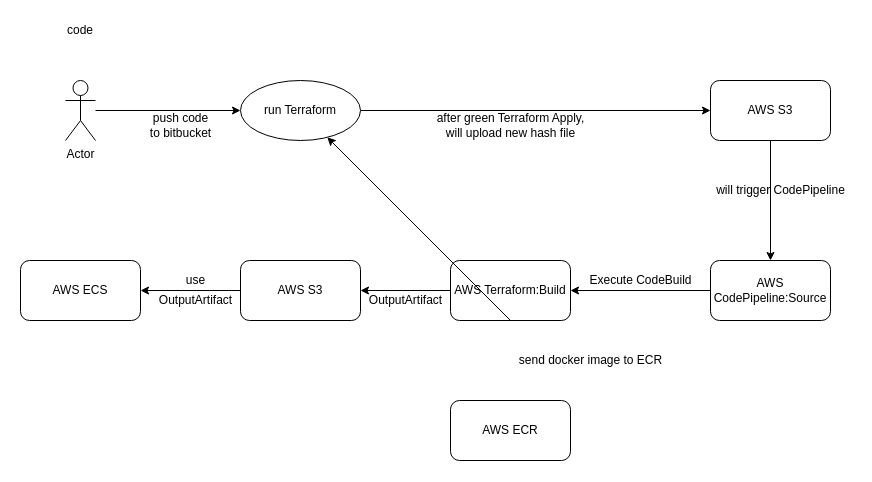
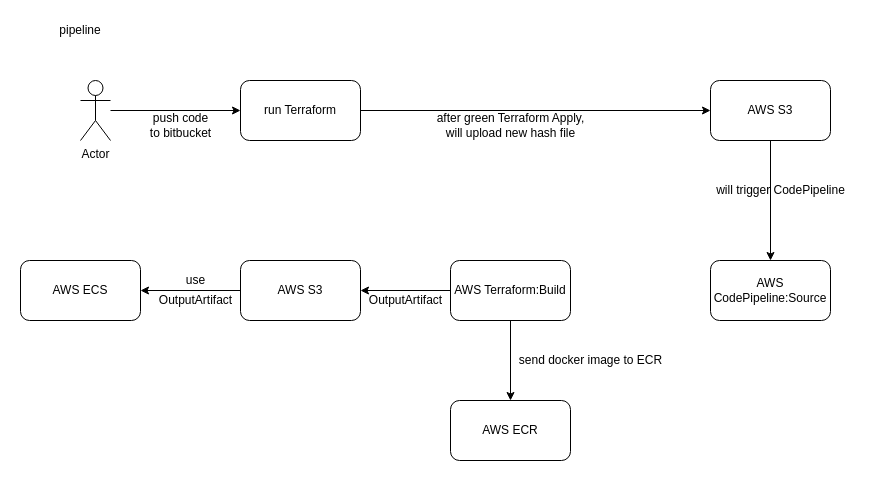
(81, 31) -> (81, 31)
(81, 111) -> (96, 111)
(301, 111) -> (301, 111)
(421, 231) -> (511, 357)
(641, 281) -> none
(644, 291) -> none
